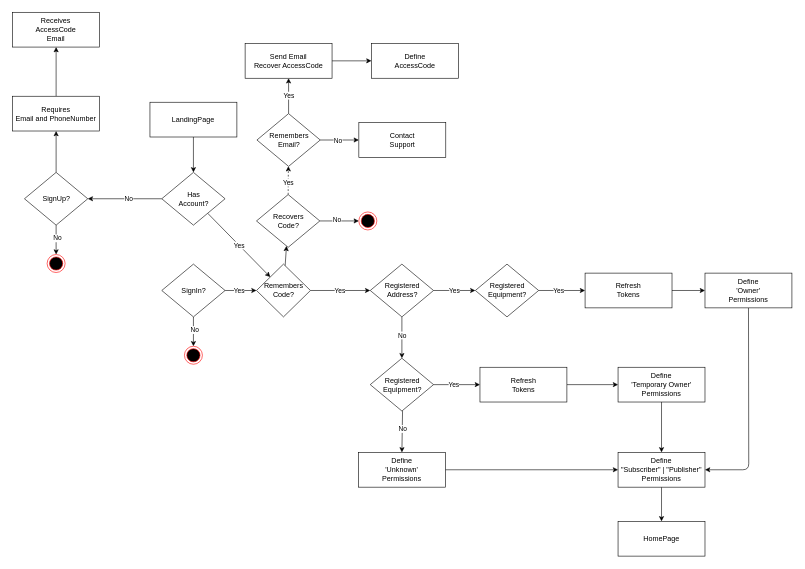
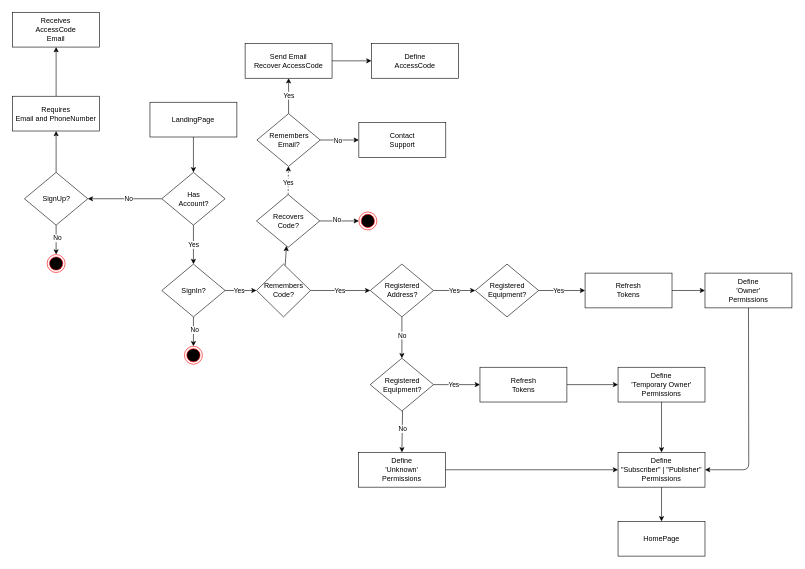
(230, 236) -> (193, 242)
